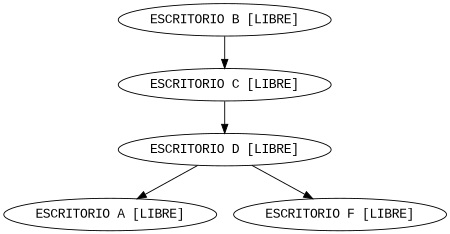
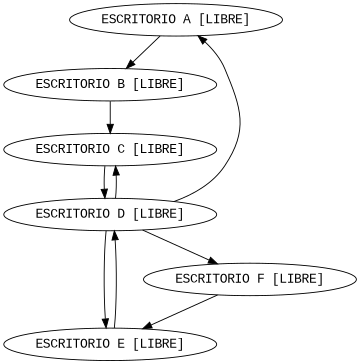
none -> (146, 49)
none -> (116, 187)
none -> (110, 344)
